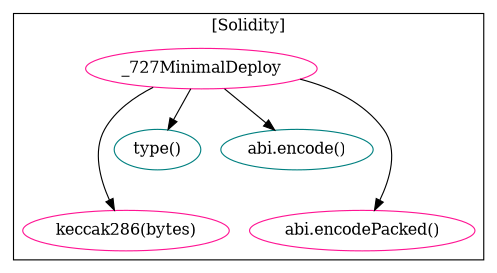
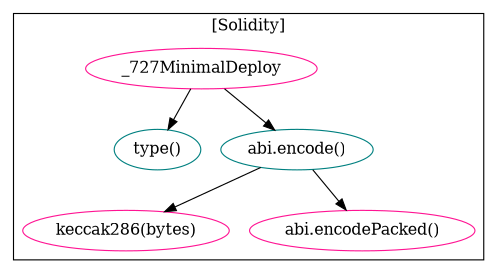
(376, 120) -> (326, 186)
(103, 133) -> (218, 187)
